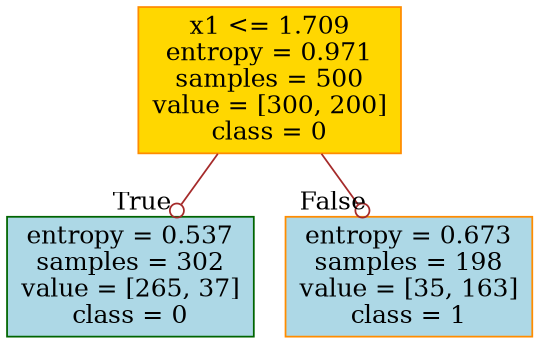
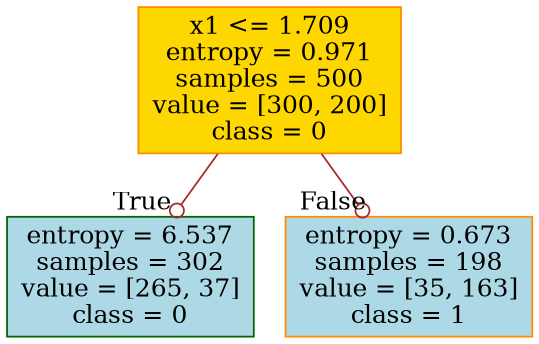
(130, 277) -> (130, 277)
